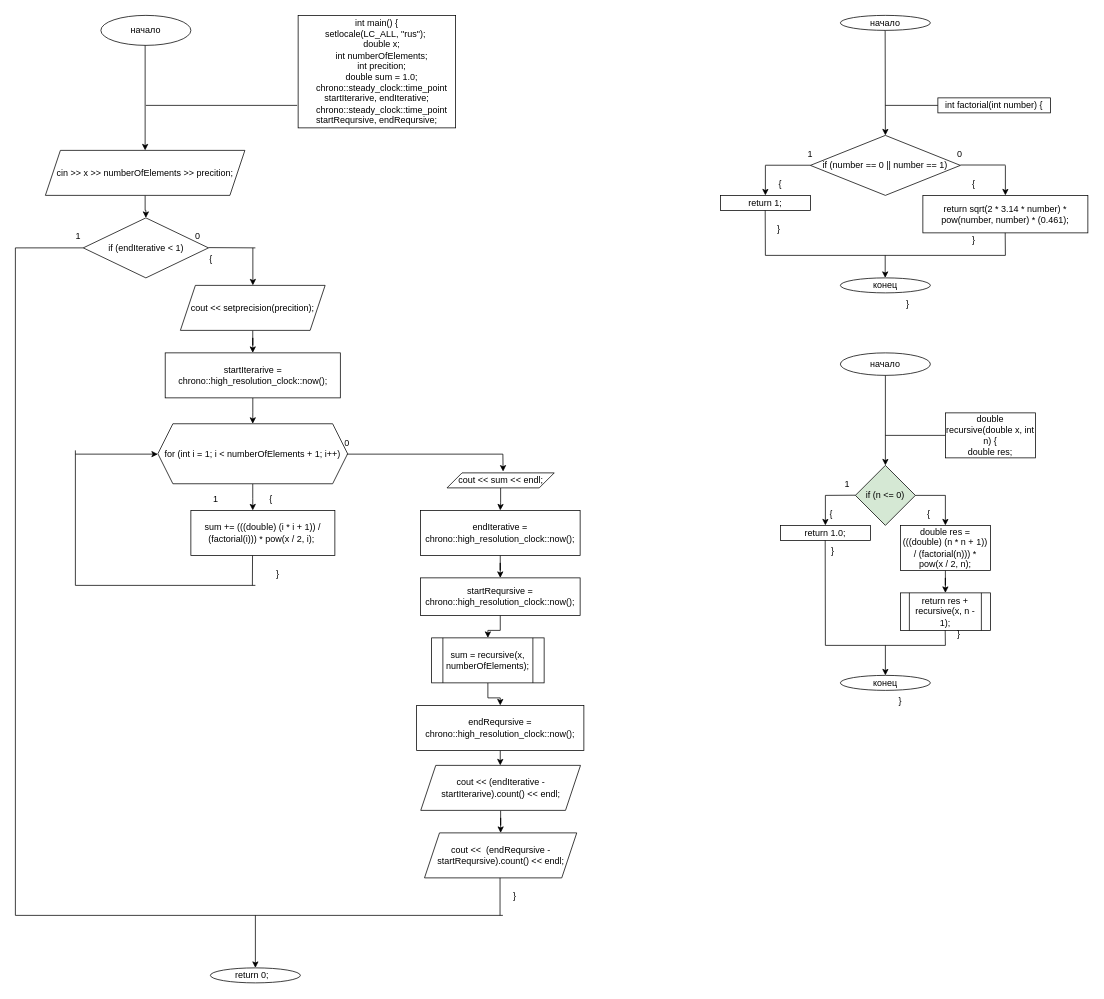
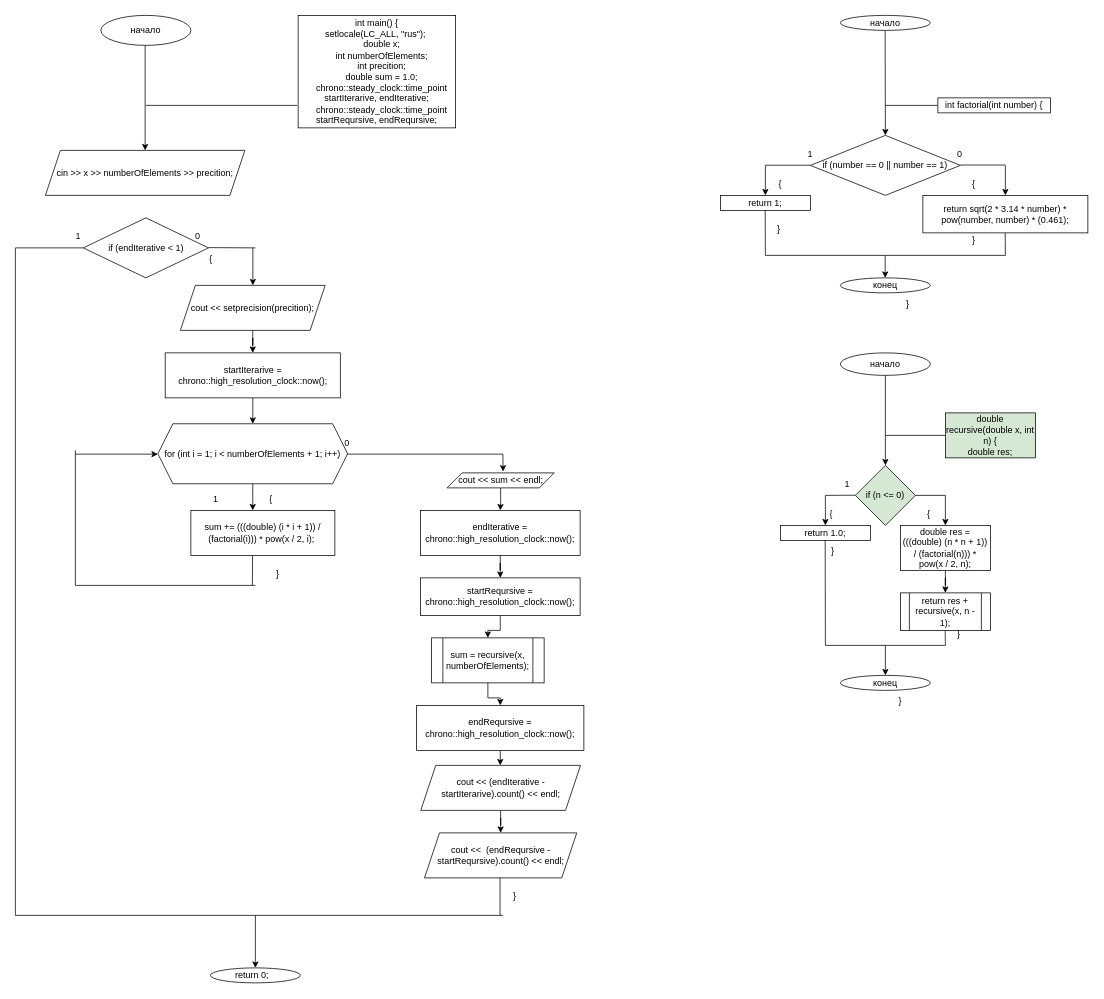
(145, 210) -> none
(990, 435) -> (990, 435)
